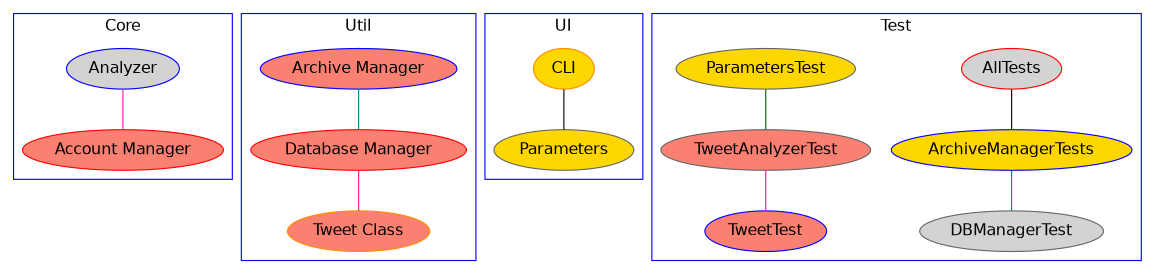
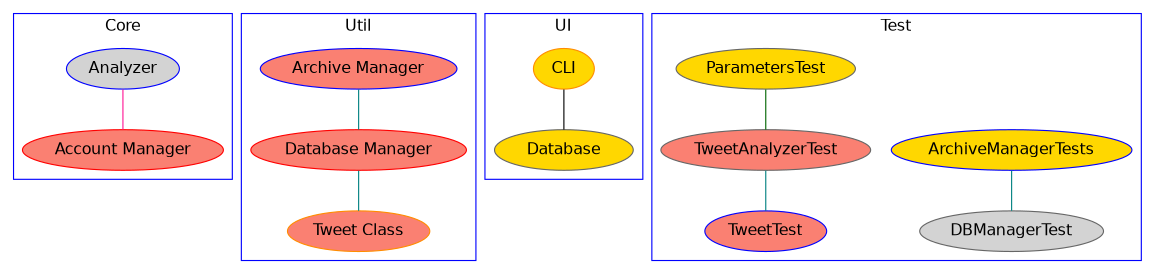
(1012, 69) -> none
(564, 150) -> (564, 150)
(359, 191) -> (359, 191)
(766, 191) -> (766, 191)
